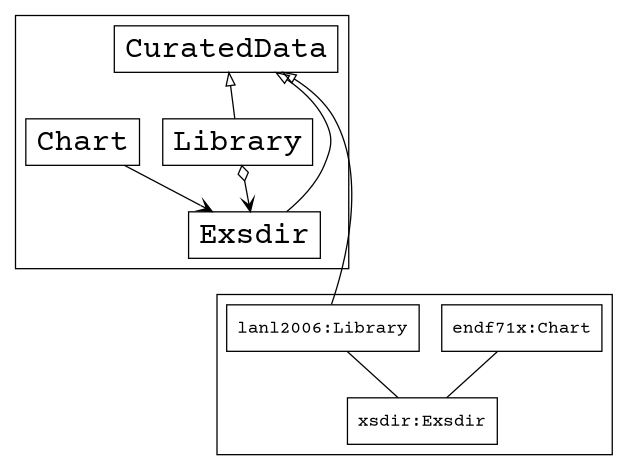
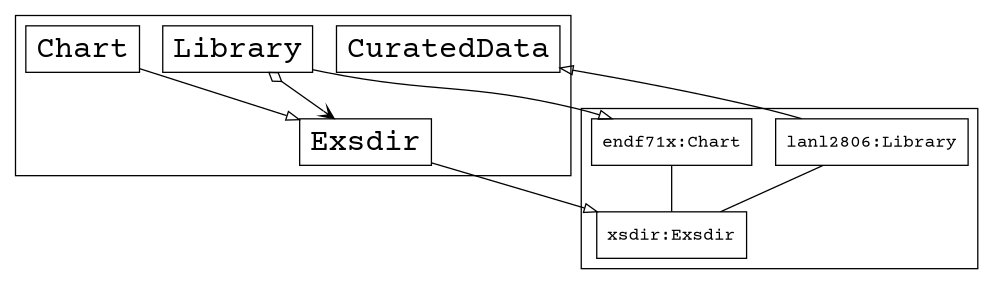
(233, 102) -> (456, 89)
(330, 145) -> (508, 185)
(163, 185) -> (213, 92)
(323, 328) -> (872, 142)
